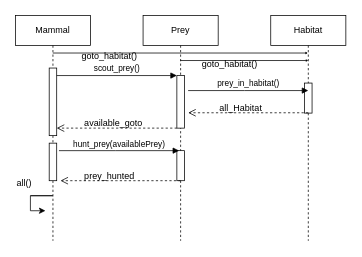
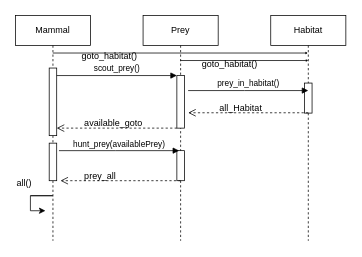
(110, 181) -> (102, 176)
